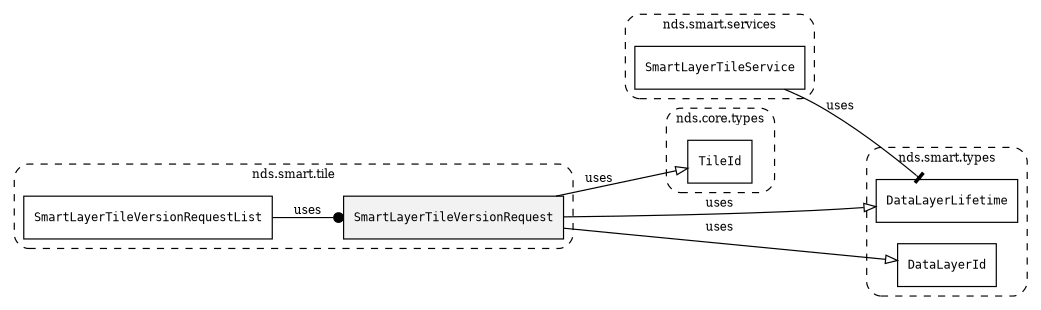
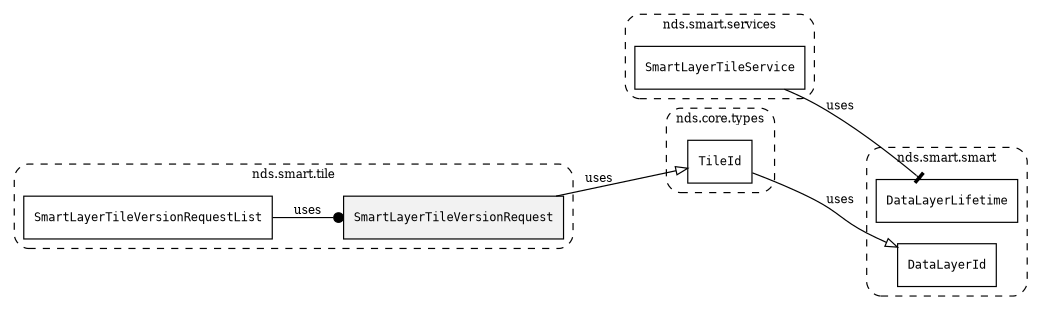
(947, 159) -> (947, 159)
(714, 214) -> none
(725, 244) -> (821, 204)
